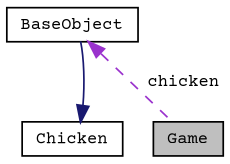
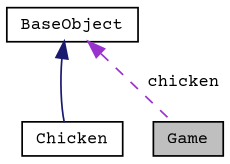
(84, 73) -> (61, 91)
